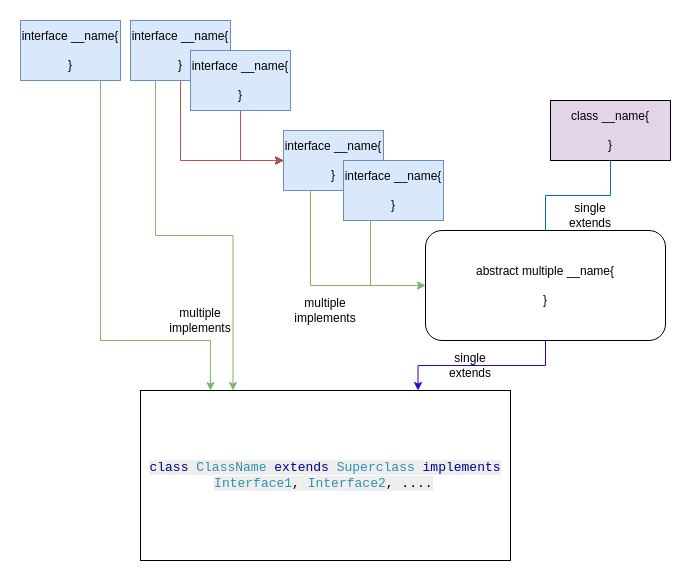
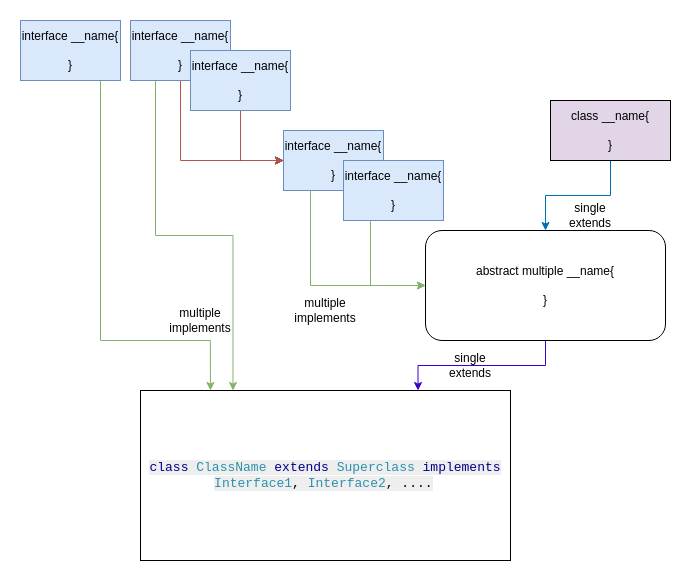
(546, 224) -> (546, 222)
